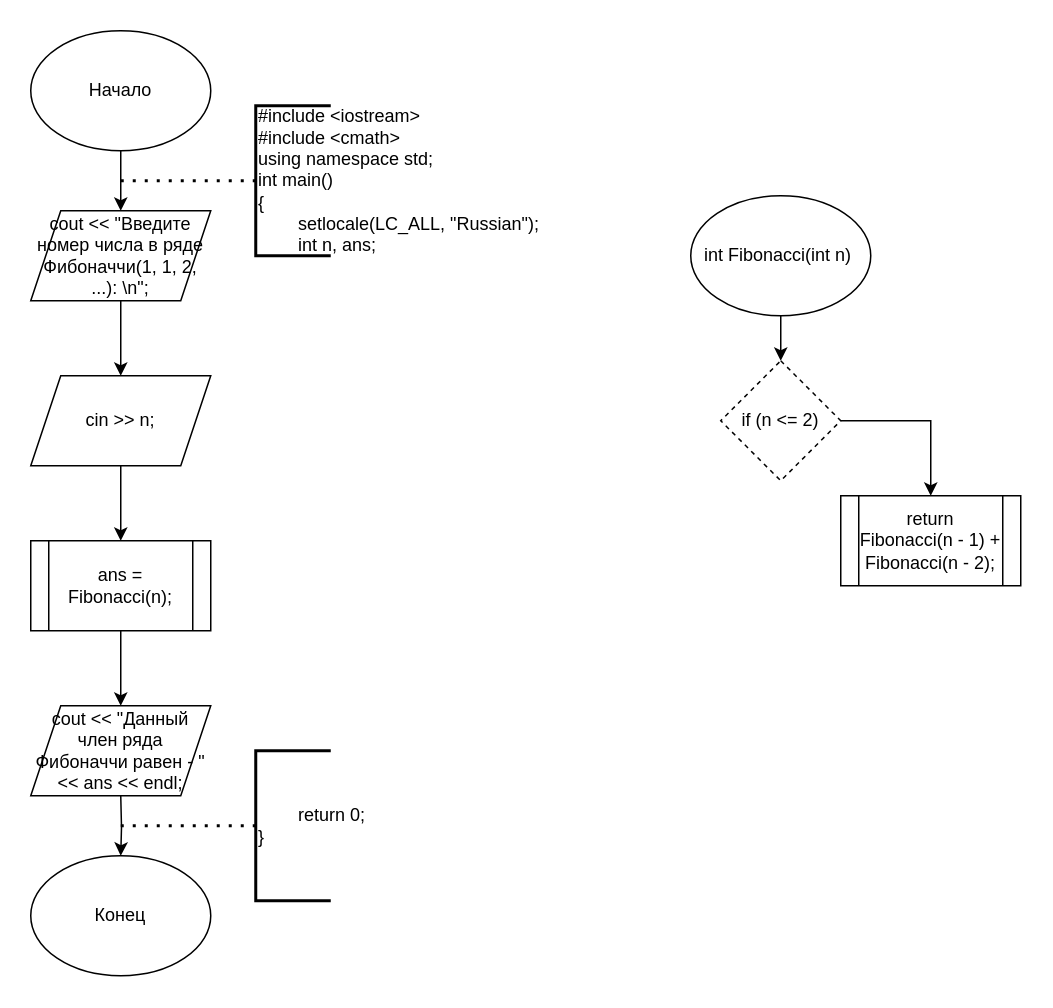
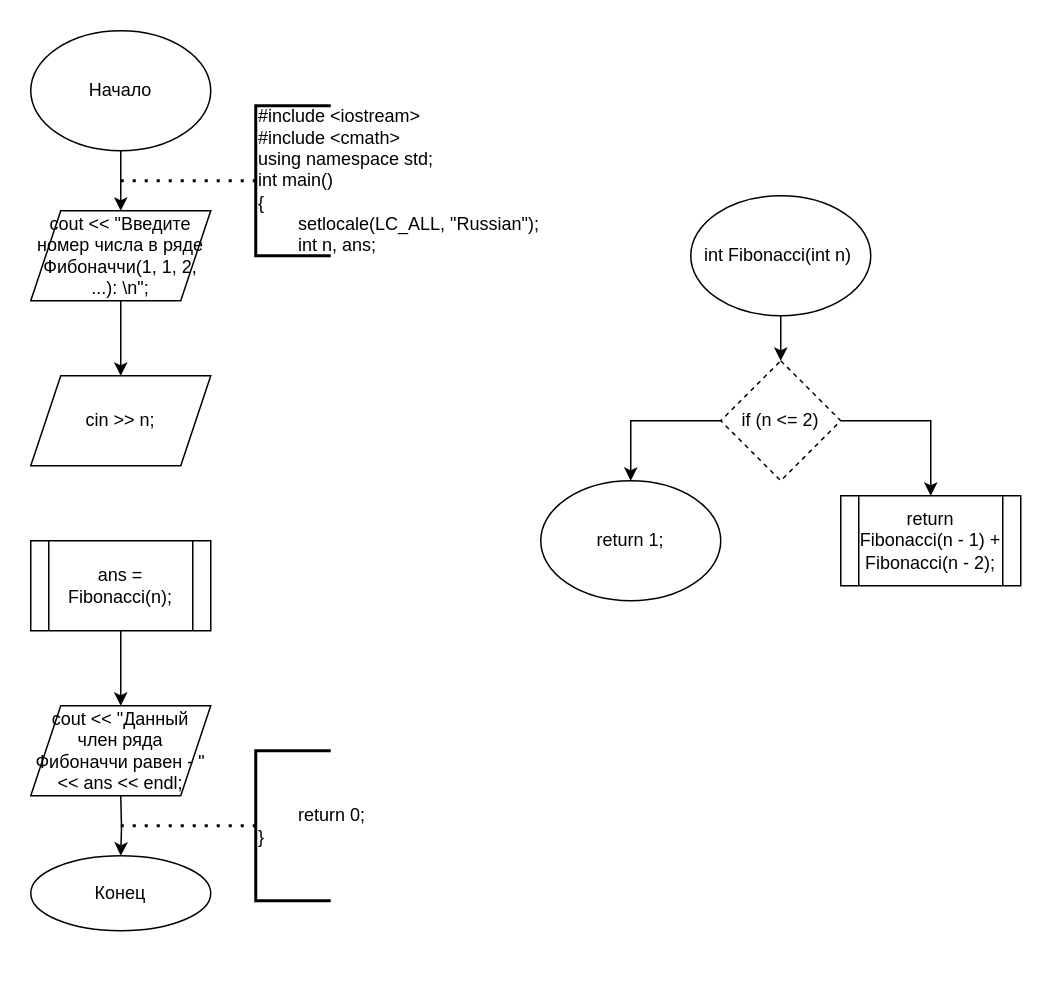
none -> (651, 421)
(121, 498) -> none
none -> (631, 541)
(121, 916) -> (121, 893)
